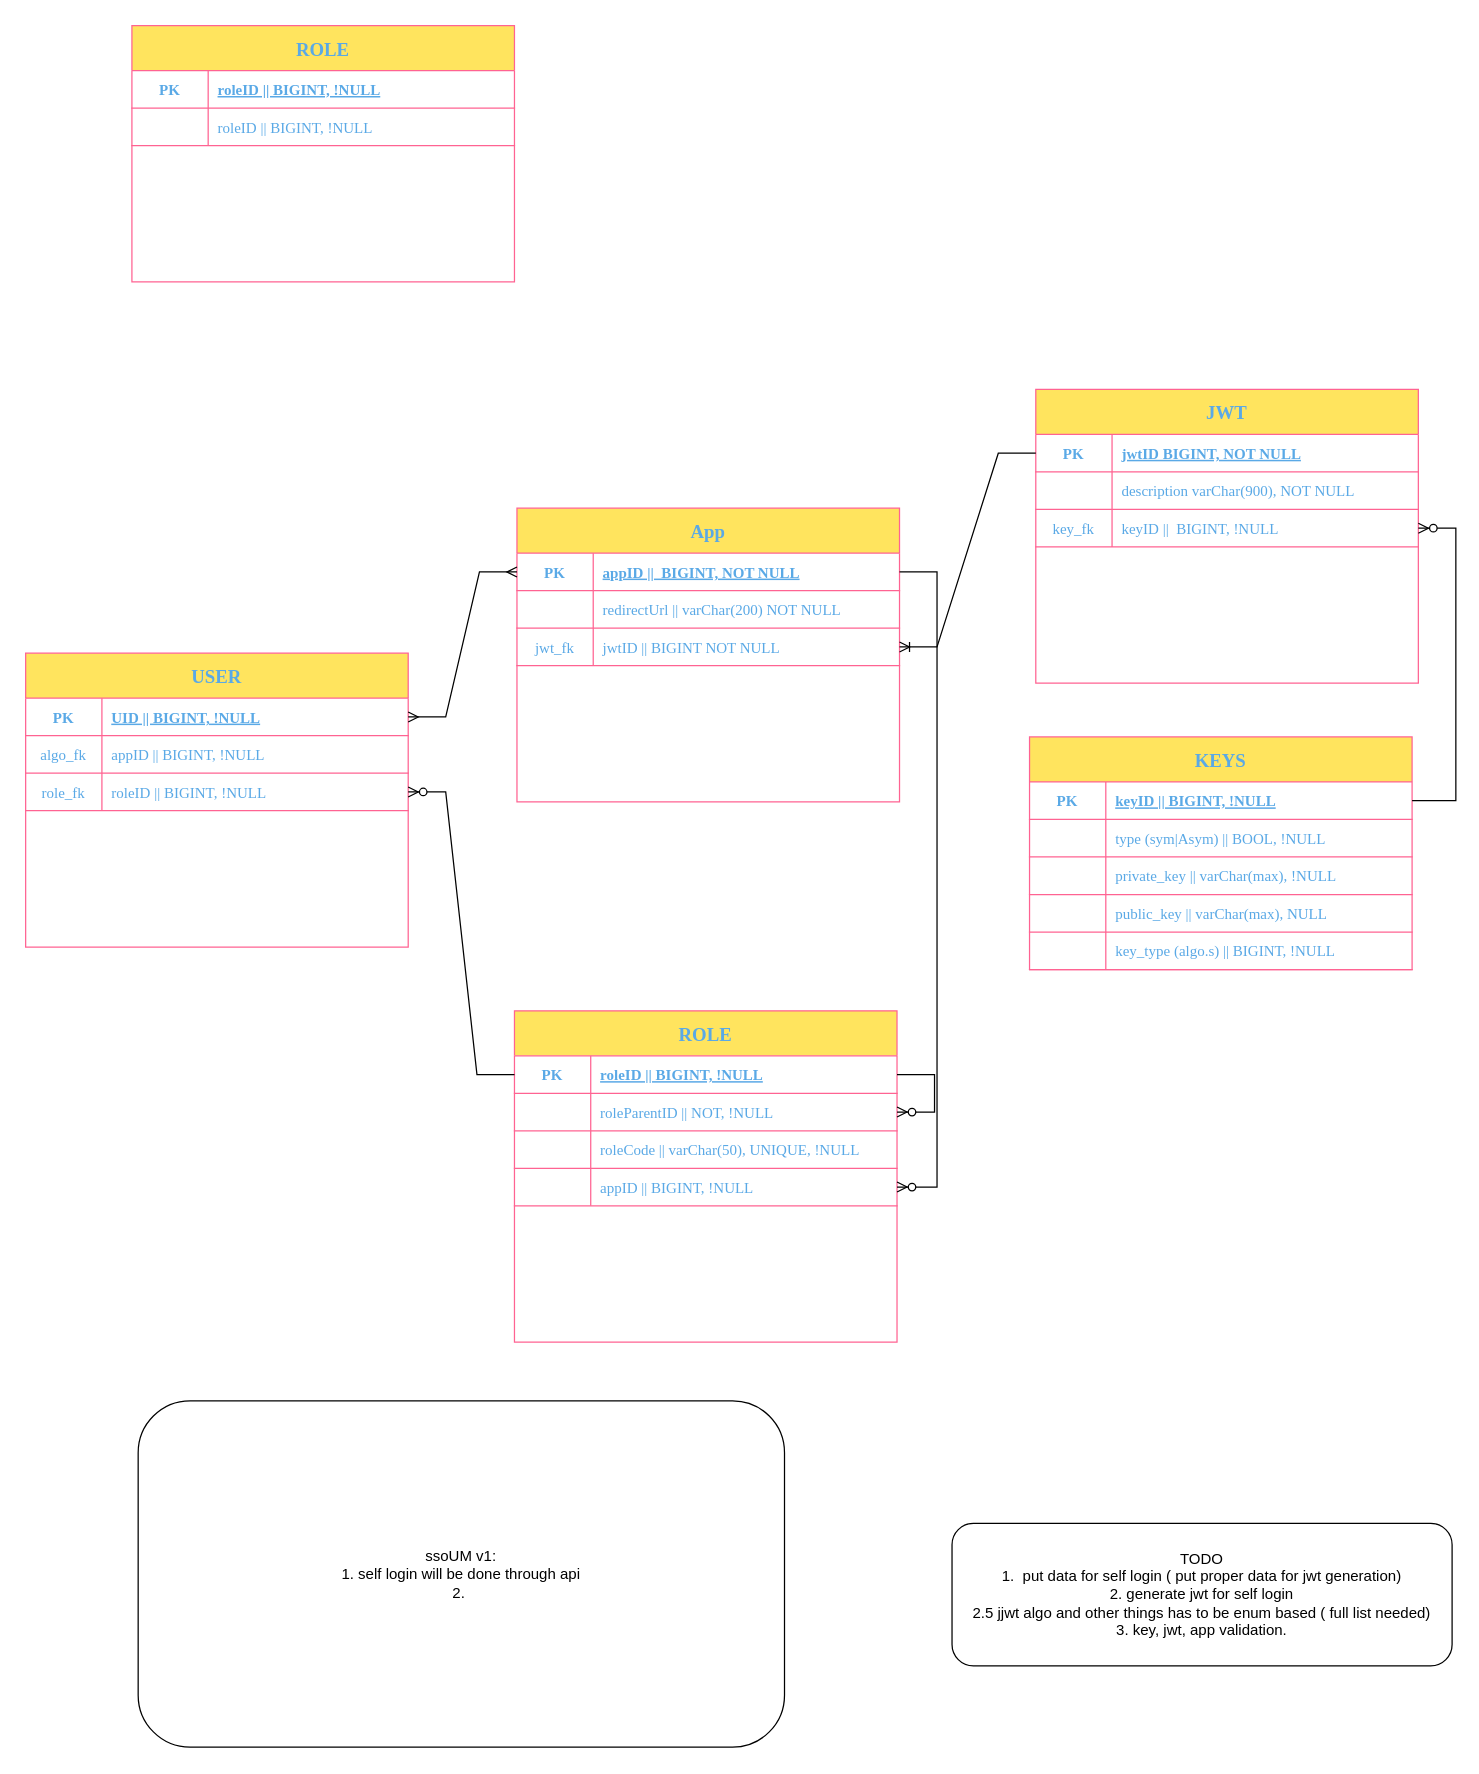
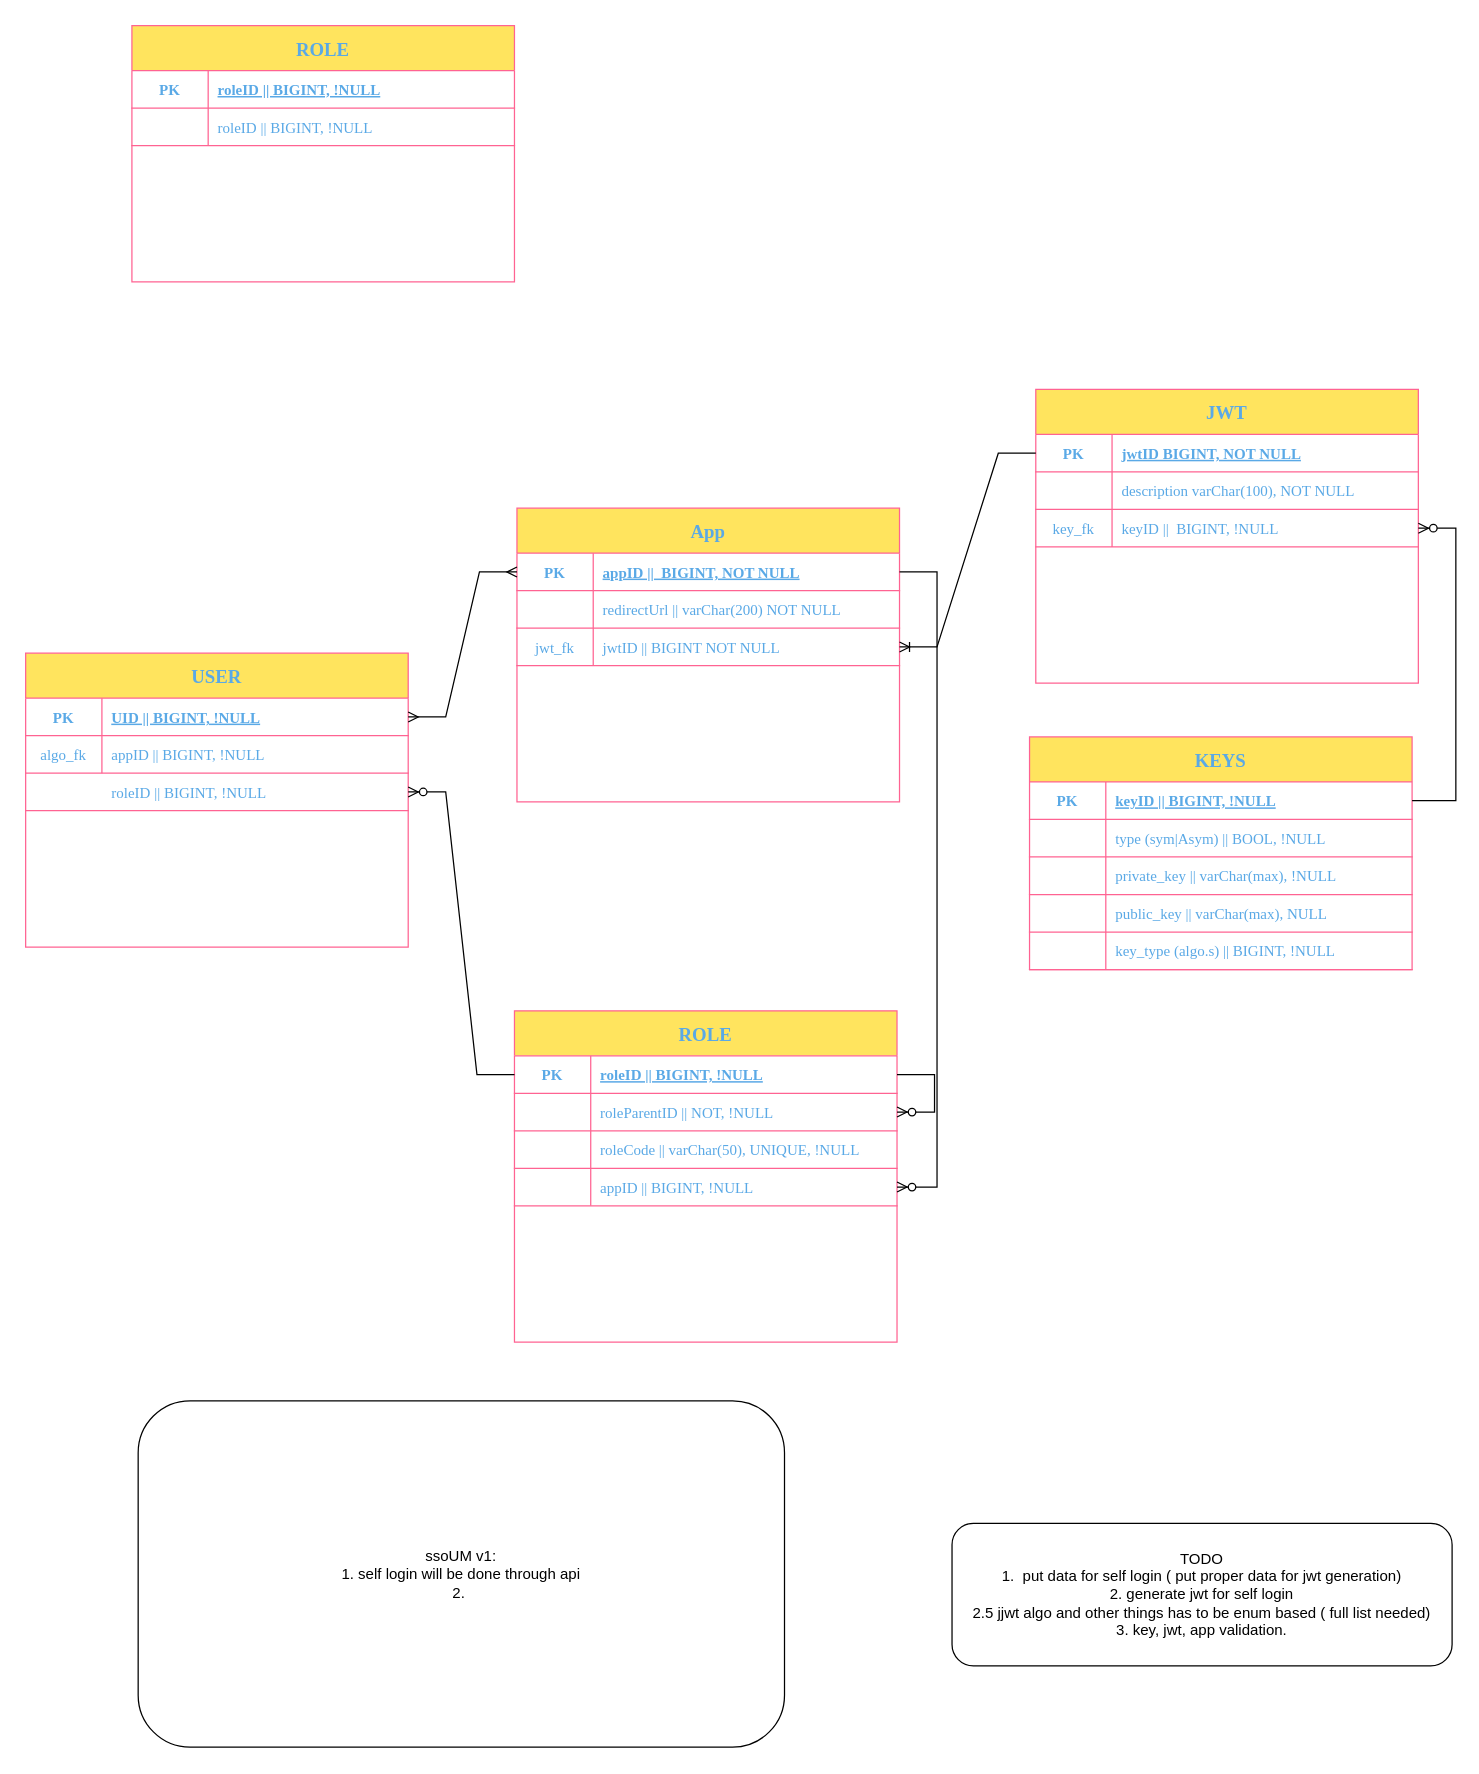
(1252, 491) -> (1252, 491)
(64, 792) -> none
